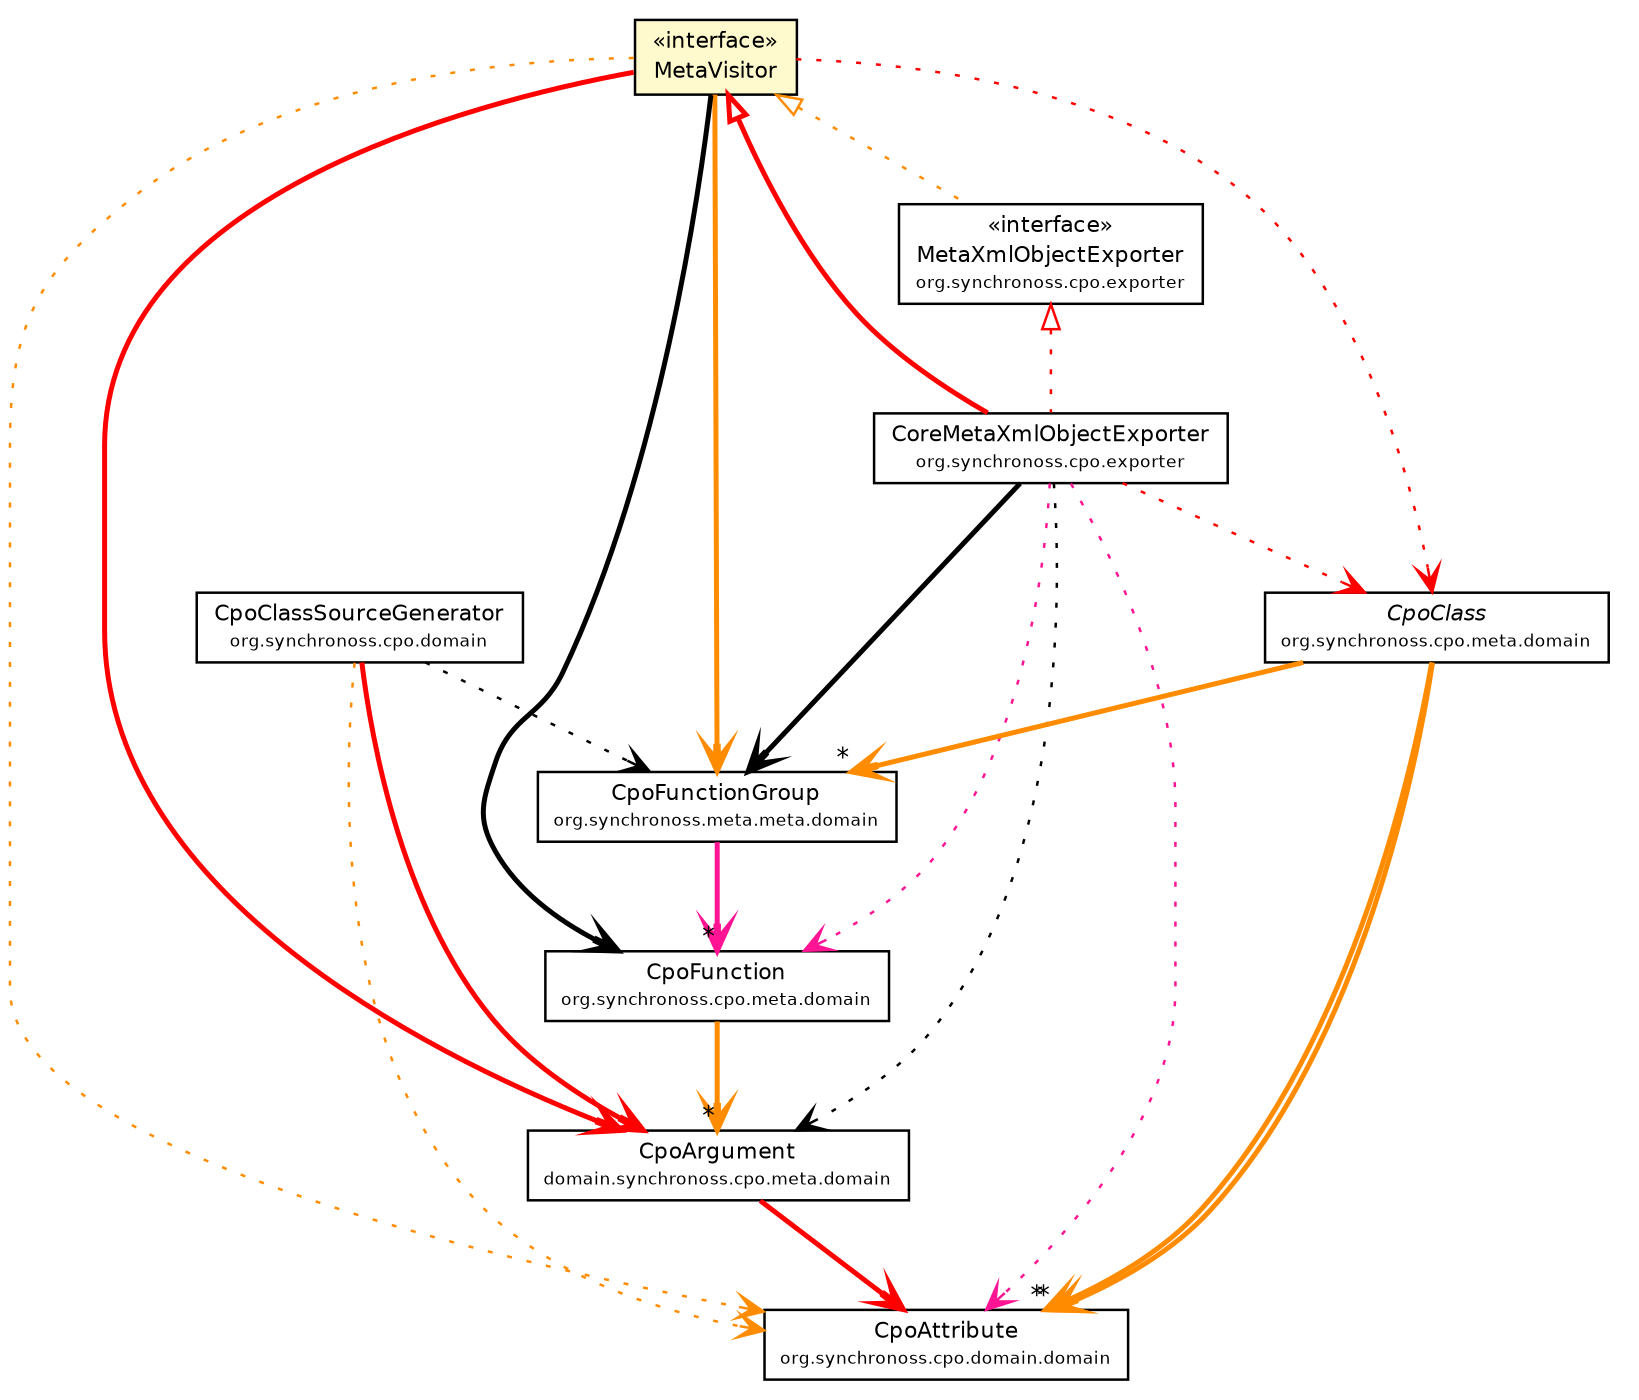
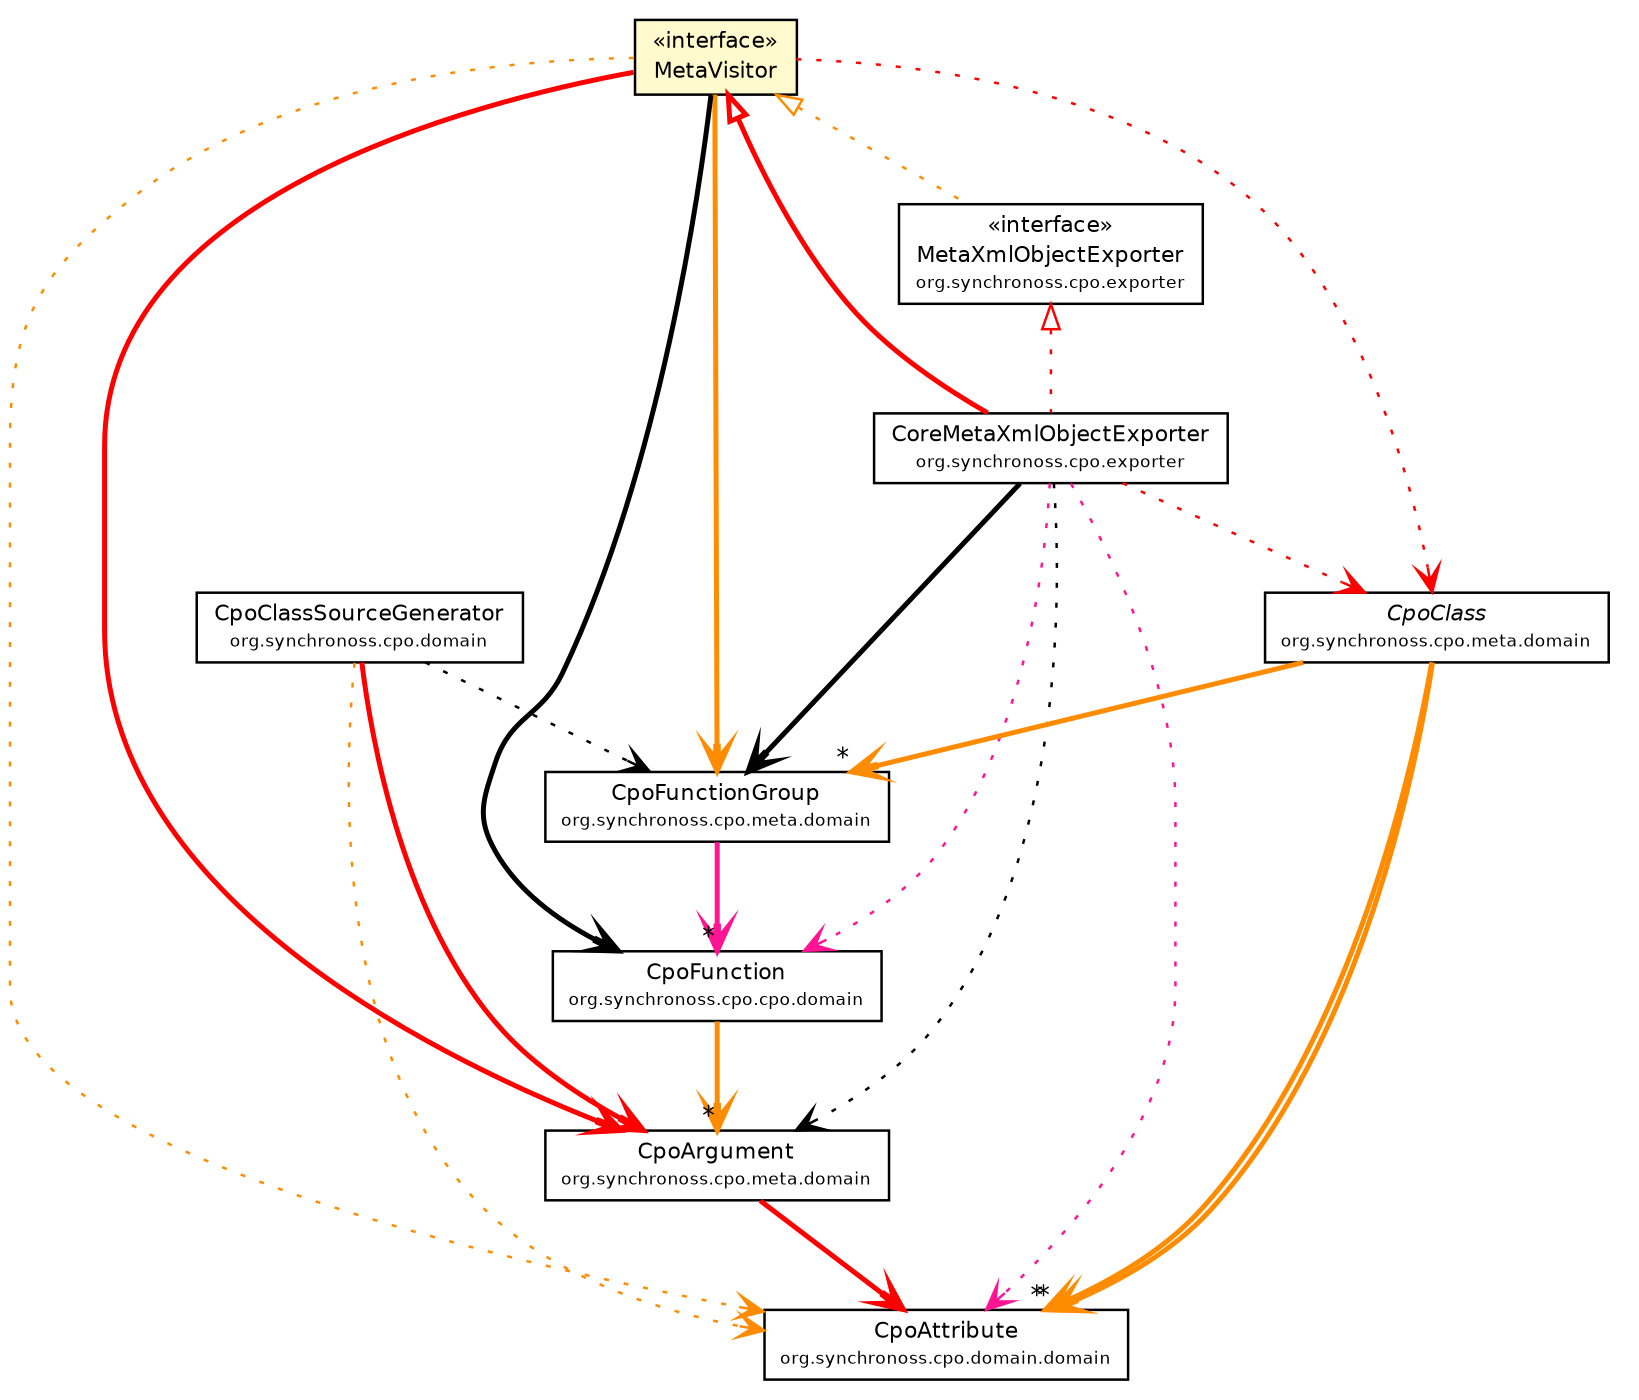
(717, 821) -> (717, 821)
(717, 1000) -> (717, 1000)
(718, 1179) -> (717, 1179)
